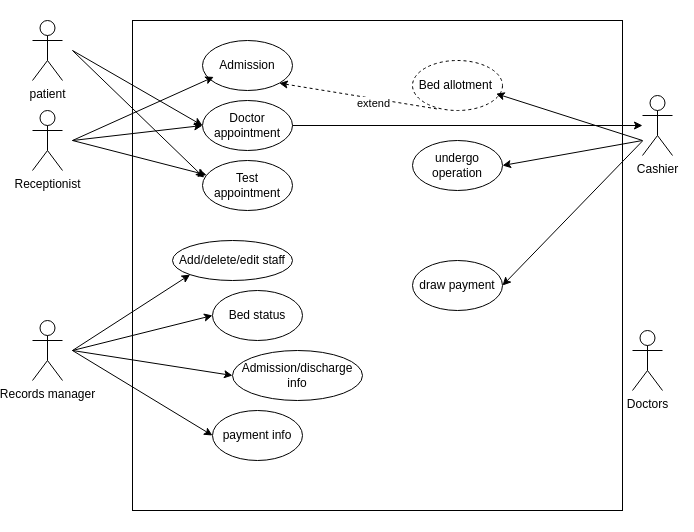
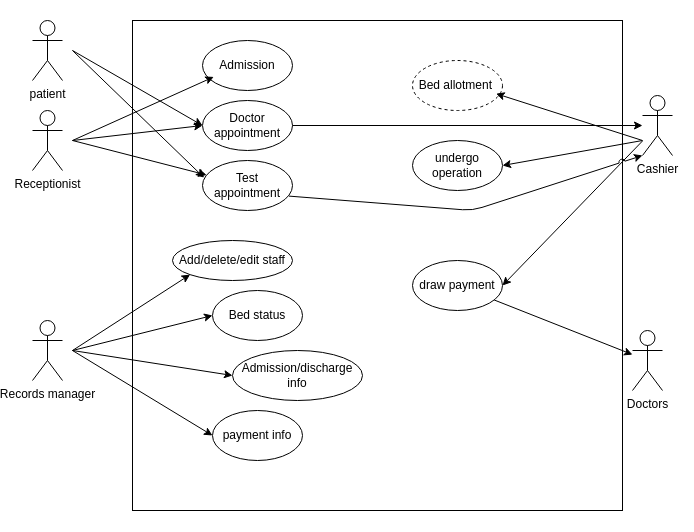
(362, 97) -> none
none -> (465, 210)
none -> (560, 326)
